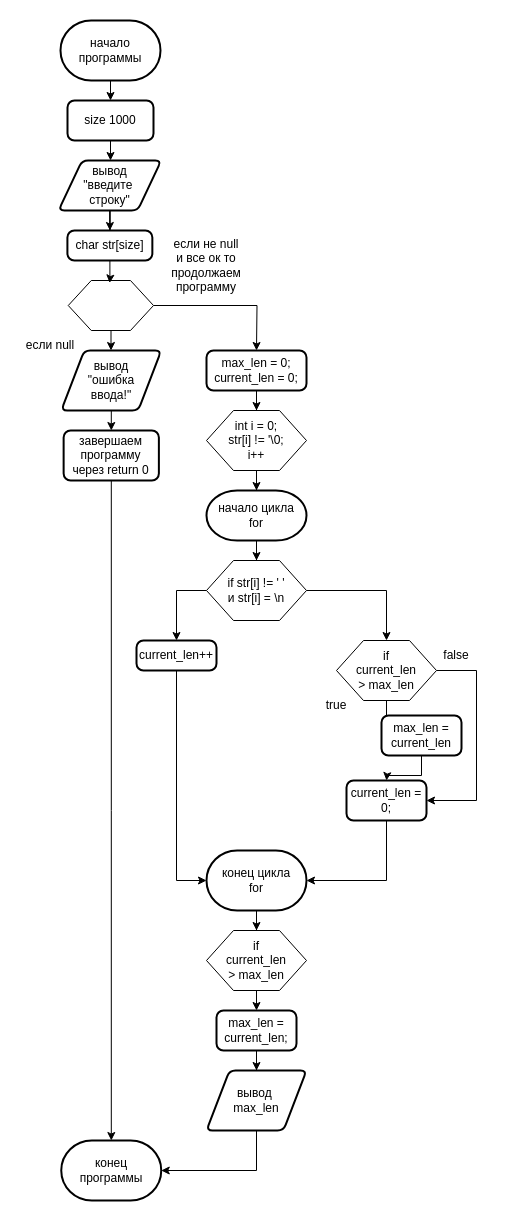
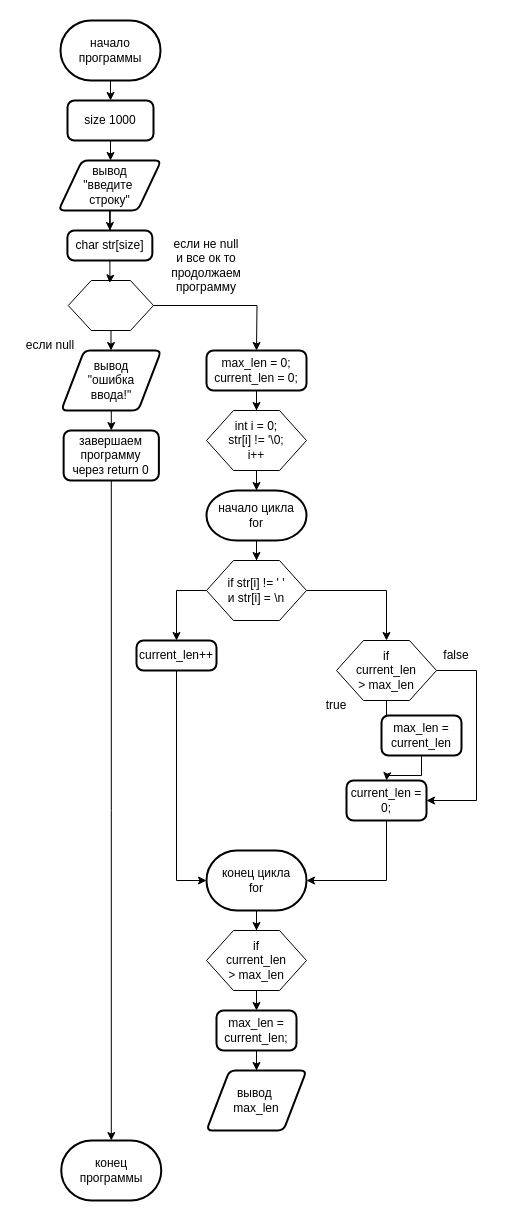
(232, 1171) -> none
